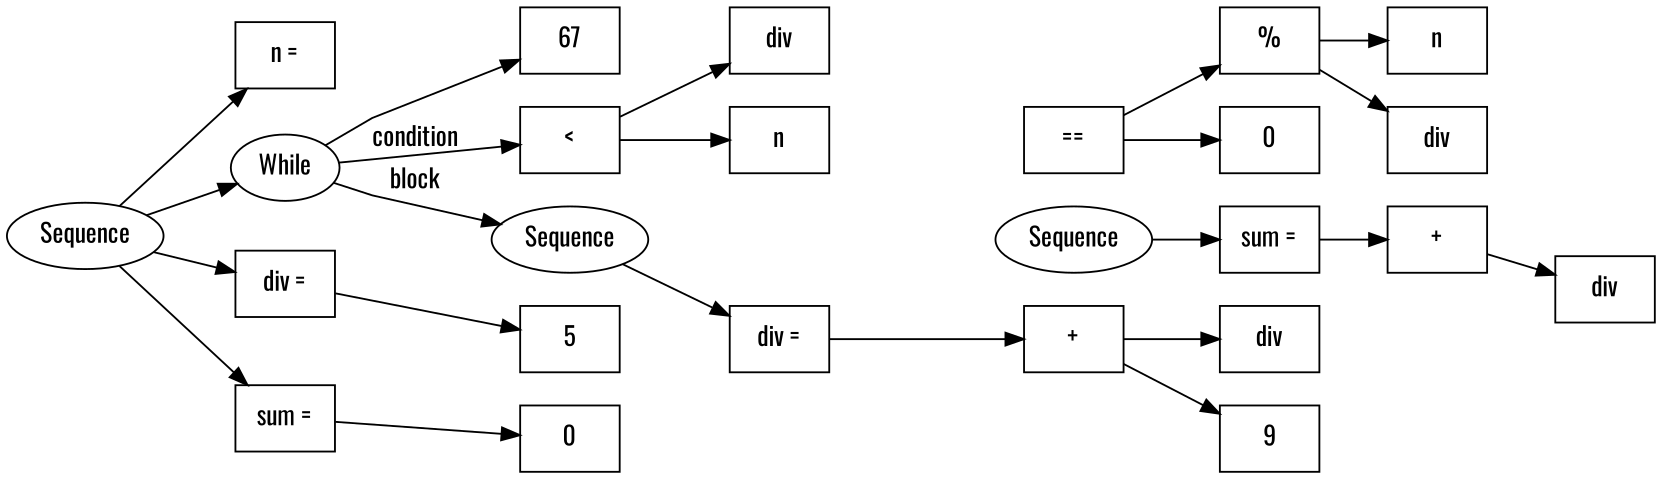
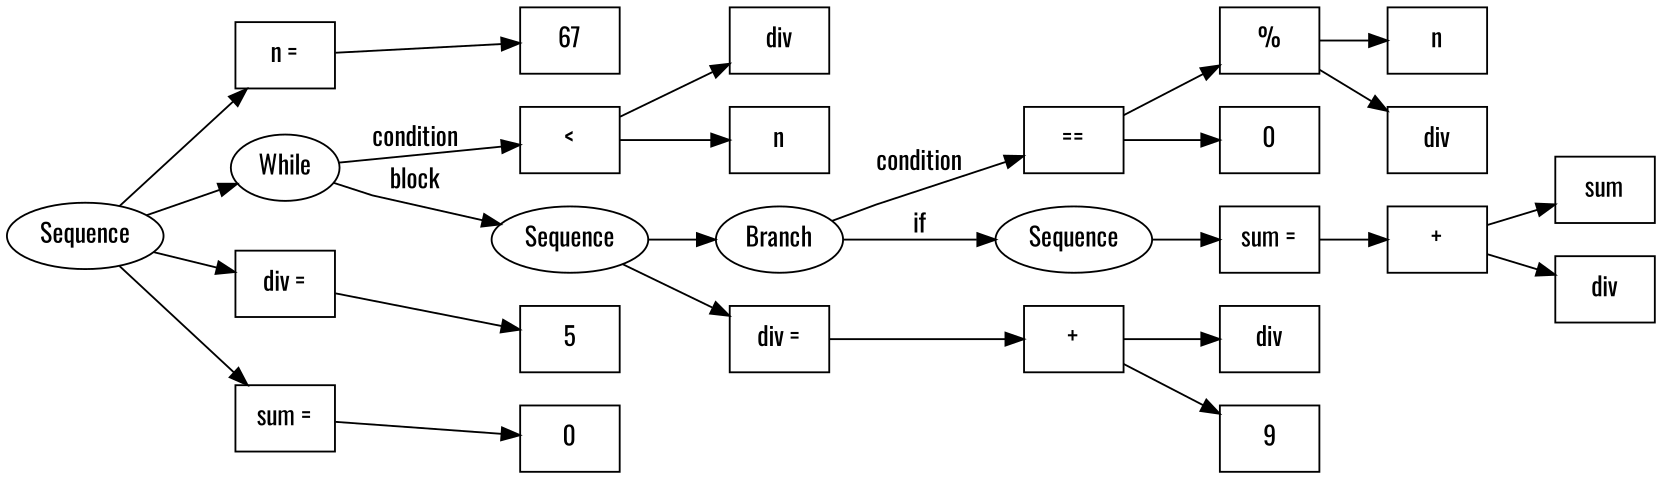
(412, 102) -> (418, 48)
none -> (1605, 190)
none -> (779, 240)
